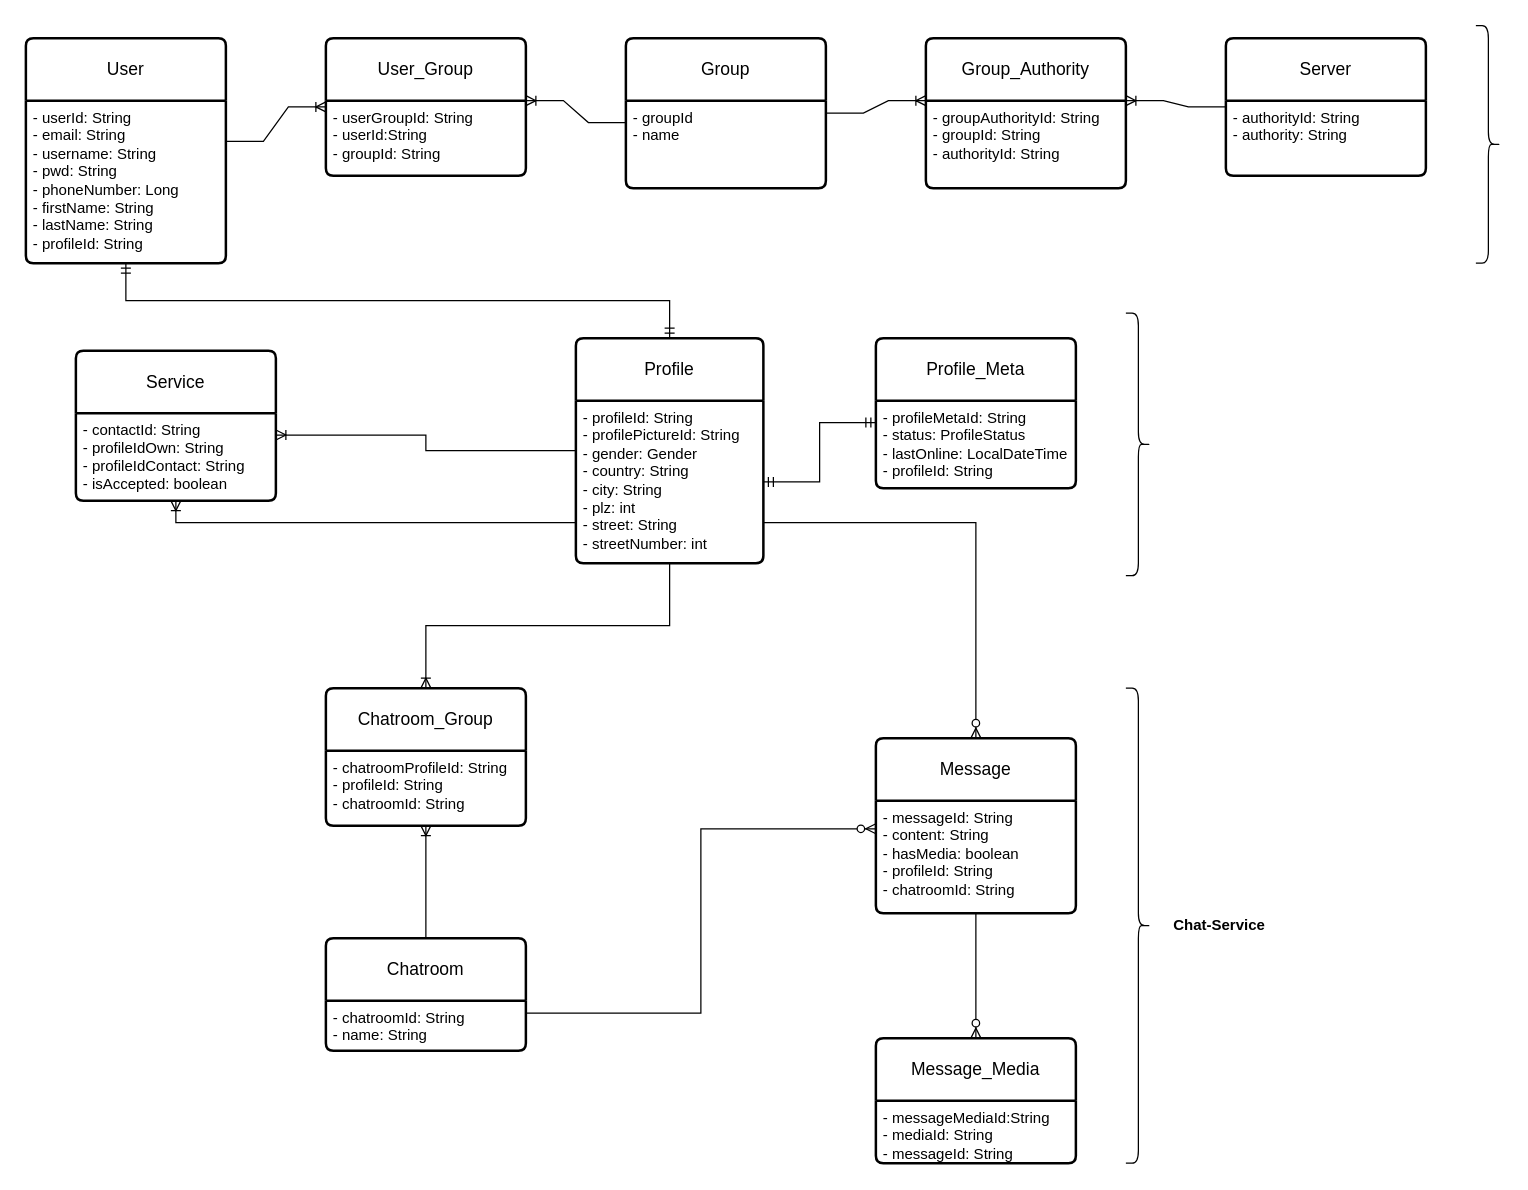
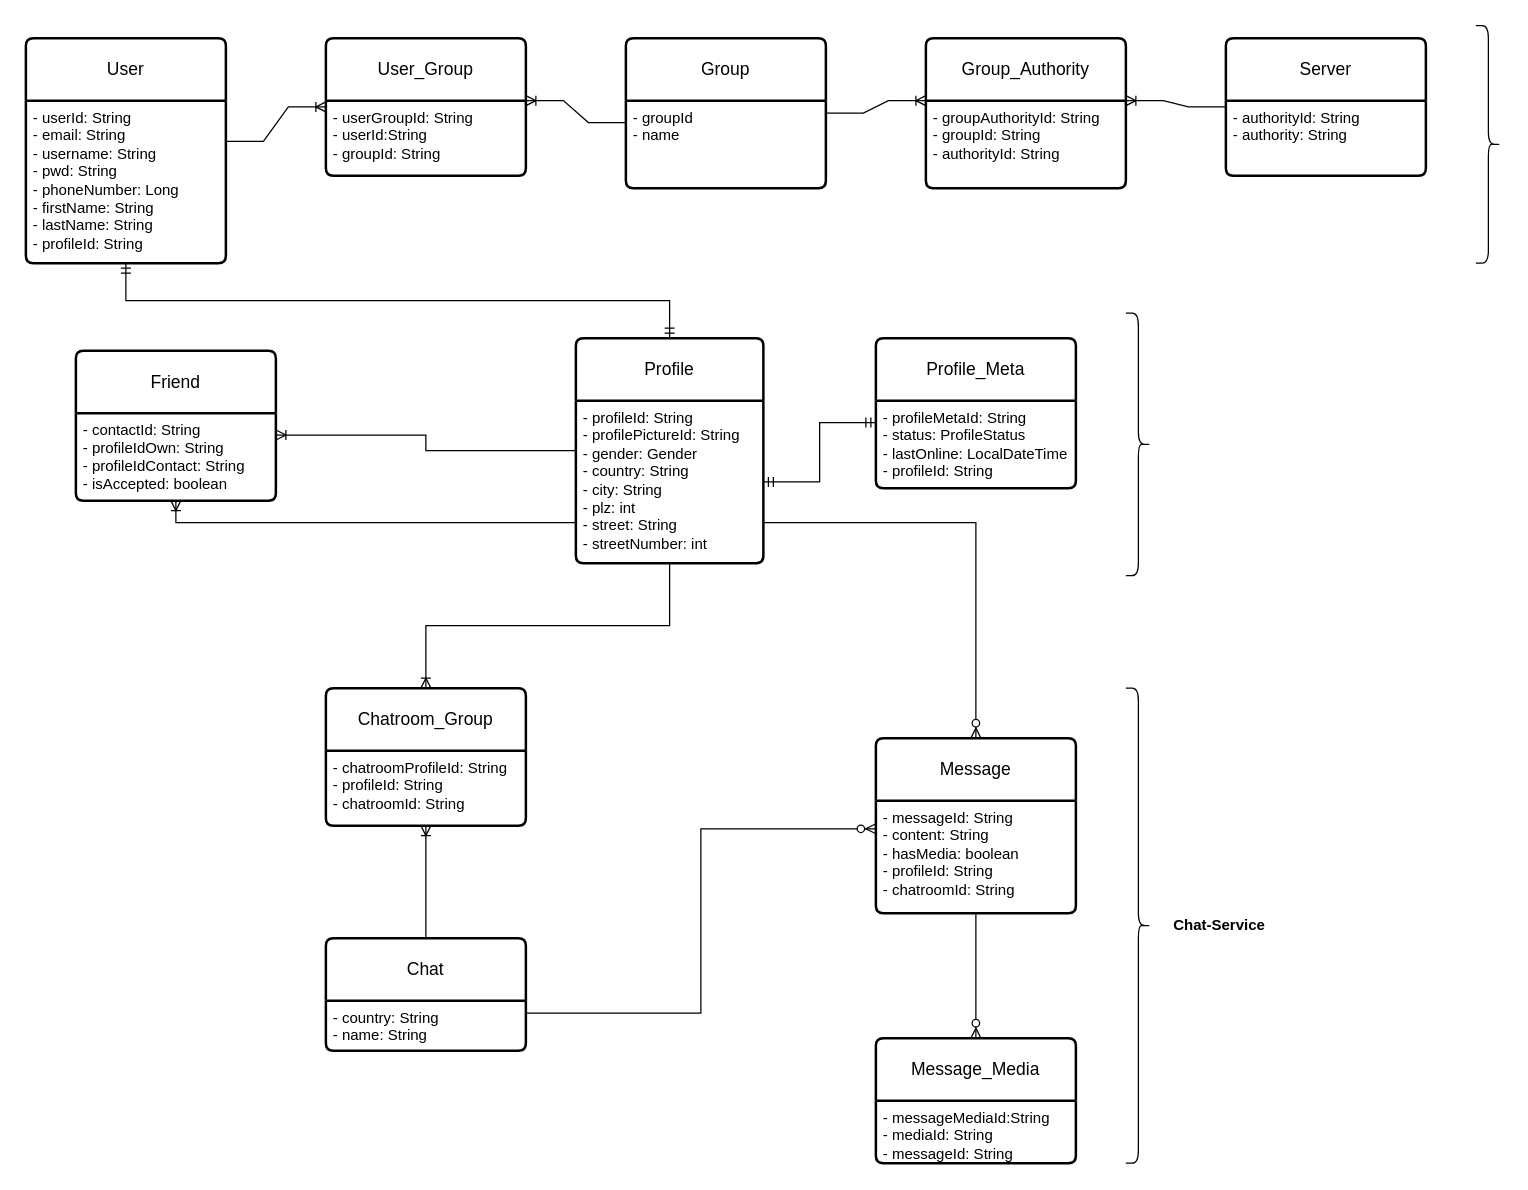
(176, 382) -> (176, 382)
(426, 969) -> (426, 969)
(409, 1027) -> (397, 1027)
